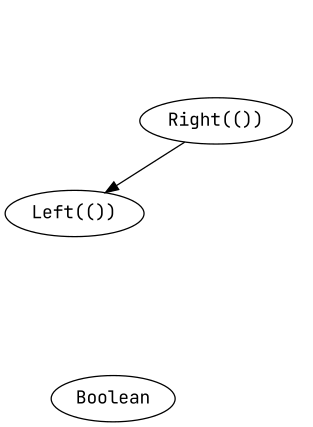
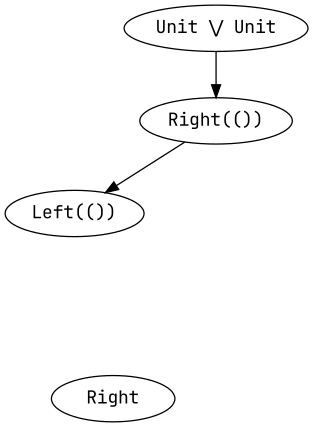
none -> (216, 28)
(113, 399) -> (113, 399)
